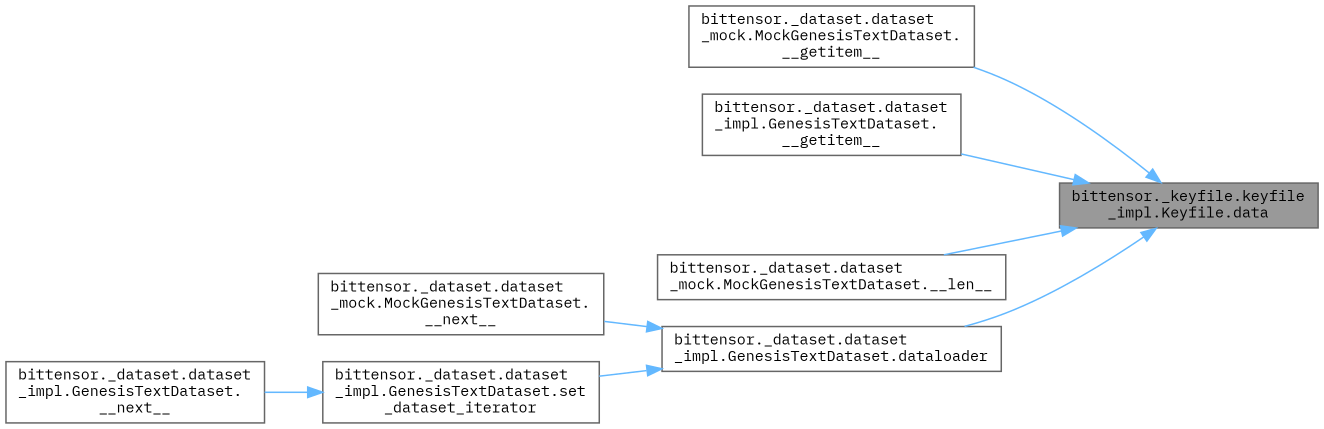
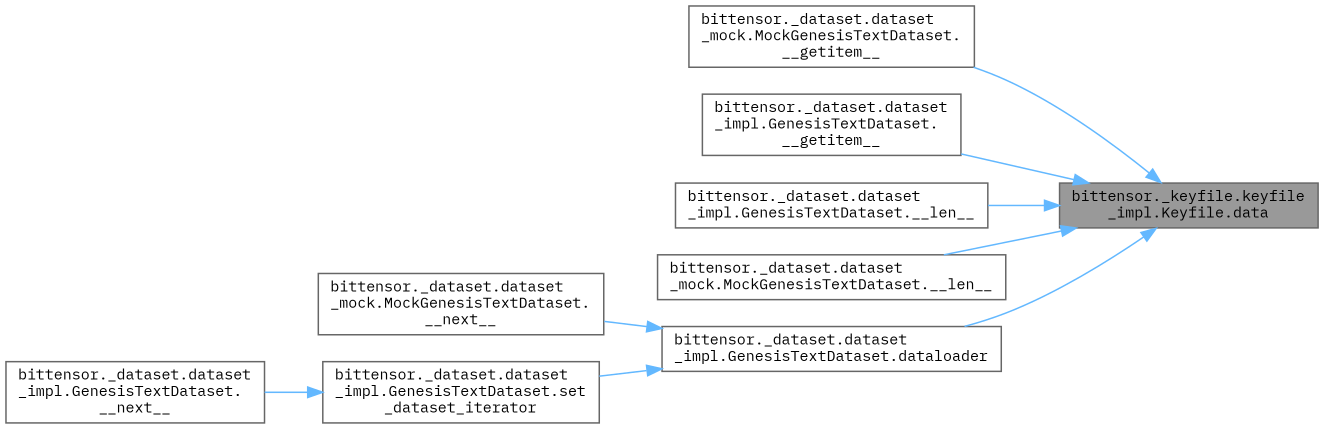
none -> (832, 205)
